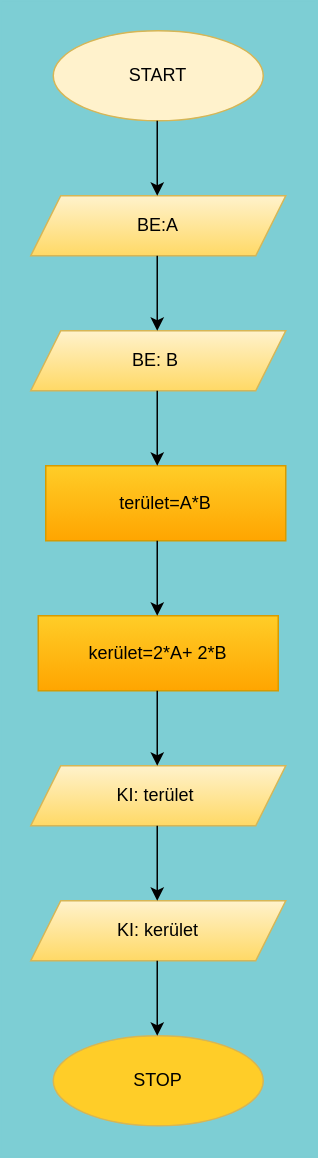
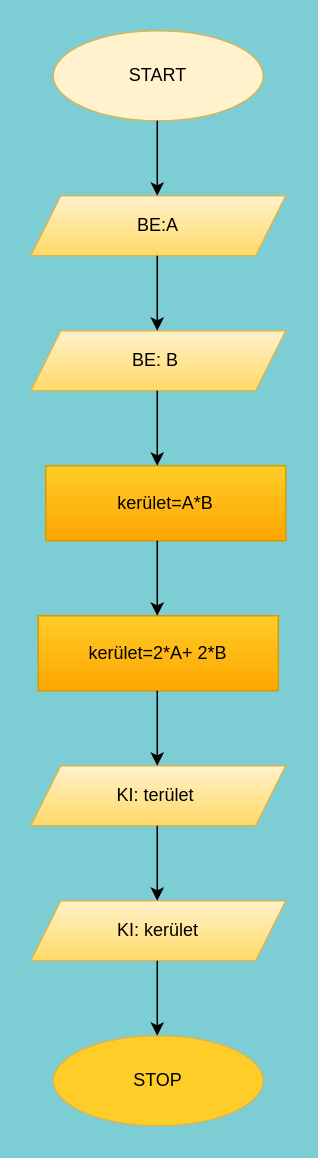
(166, 503) -> (166, 503)
